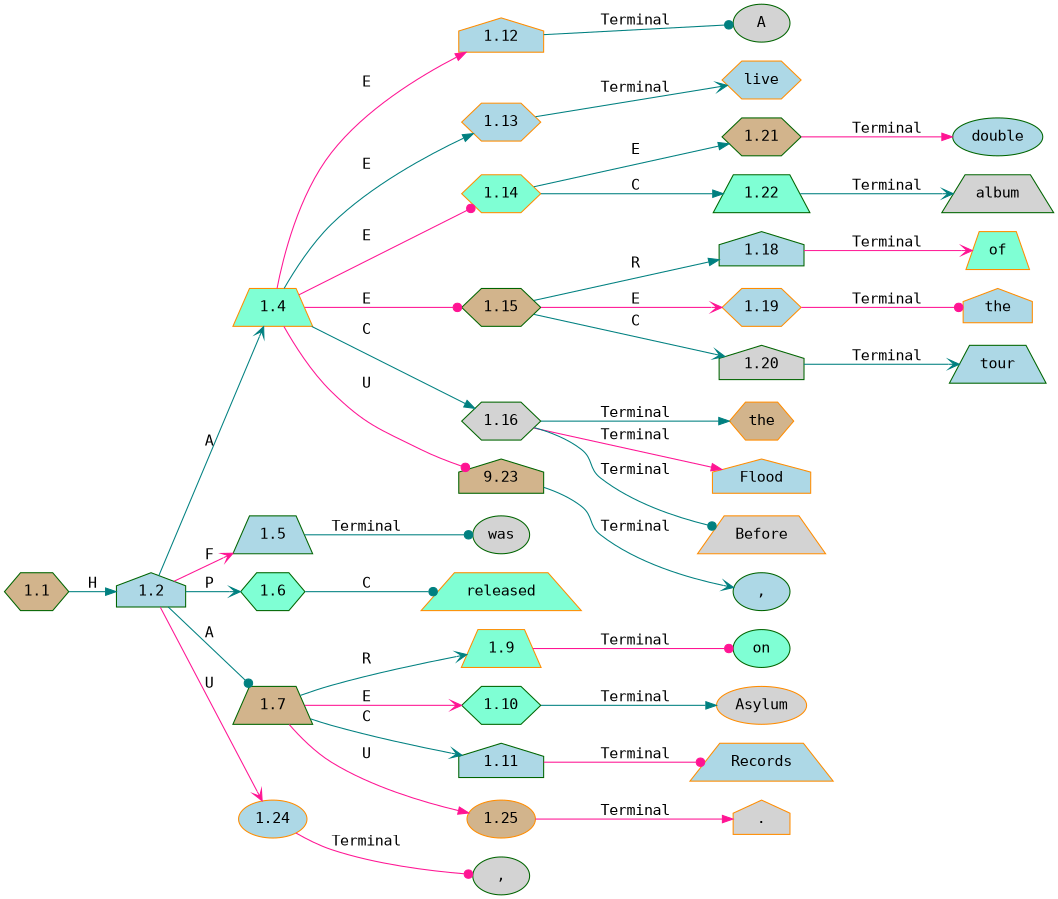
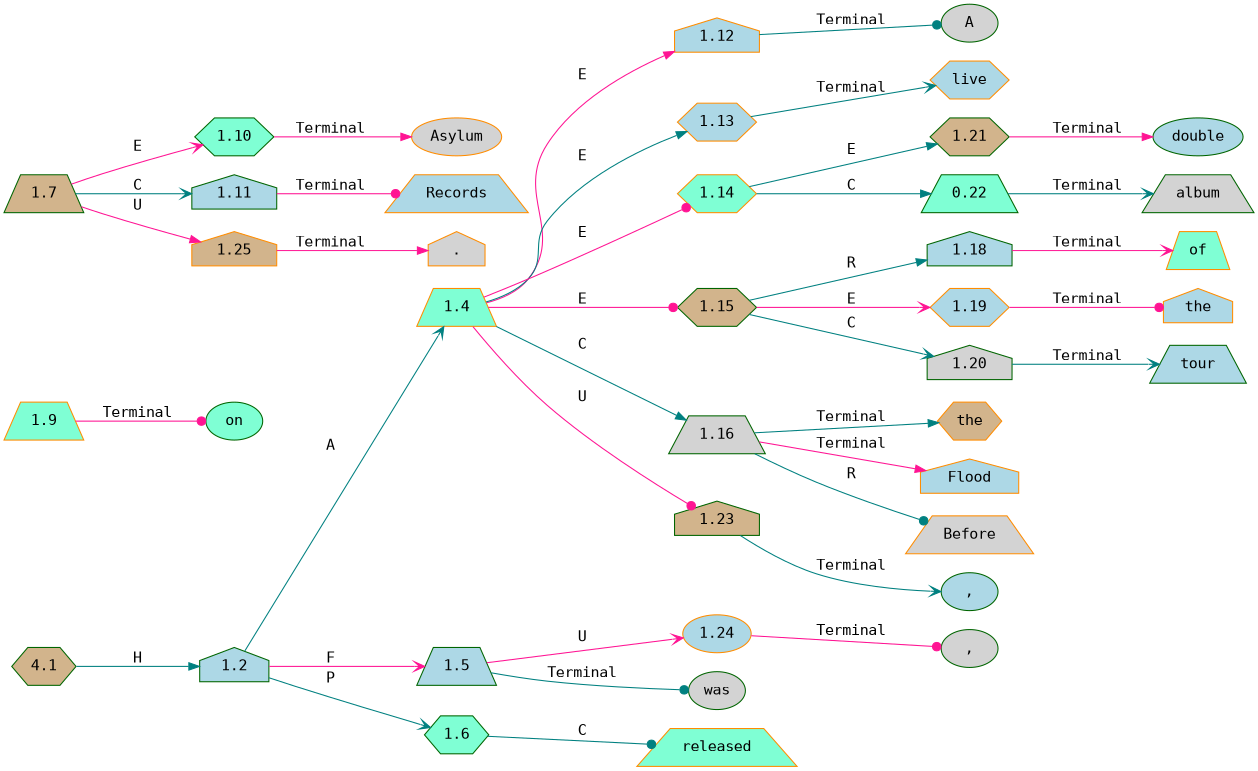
(762, 194) -> (970, 194)
(501, 421) -> (717, 435)
(636, 470) -> (852, 474)
(501, 478) -> (717, 520)
(37, 592) -> (44, 666)
(207, 644) -> none
(378, 673) -> none
(209, 699) -> (580, 651)
(623, 705) -> (337, 137)
(501, 819) -> (234, 251)
